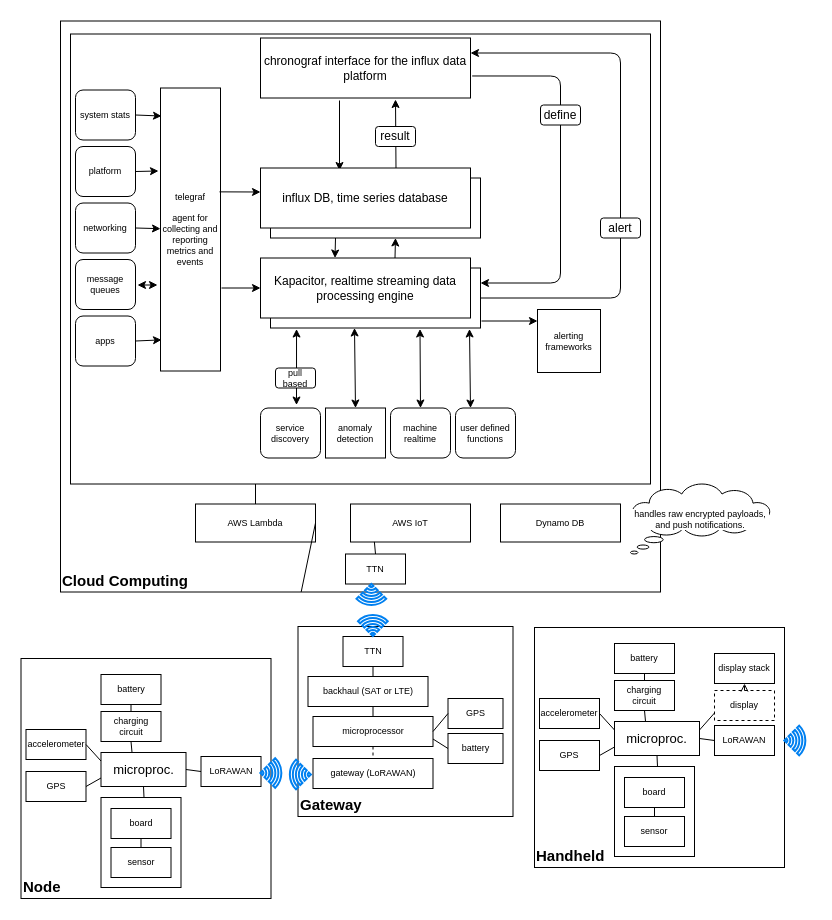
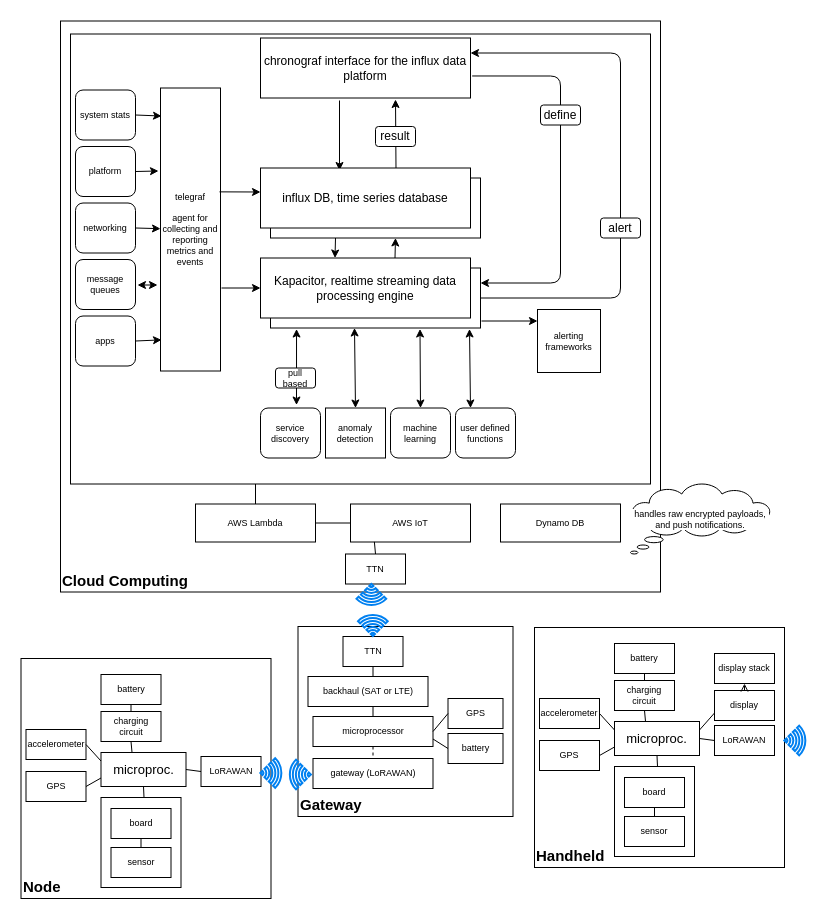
(421, 434) -> (421, 434)
(308, 558) -> (333, 523)
(745, 706) -> (745, 706)
